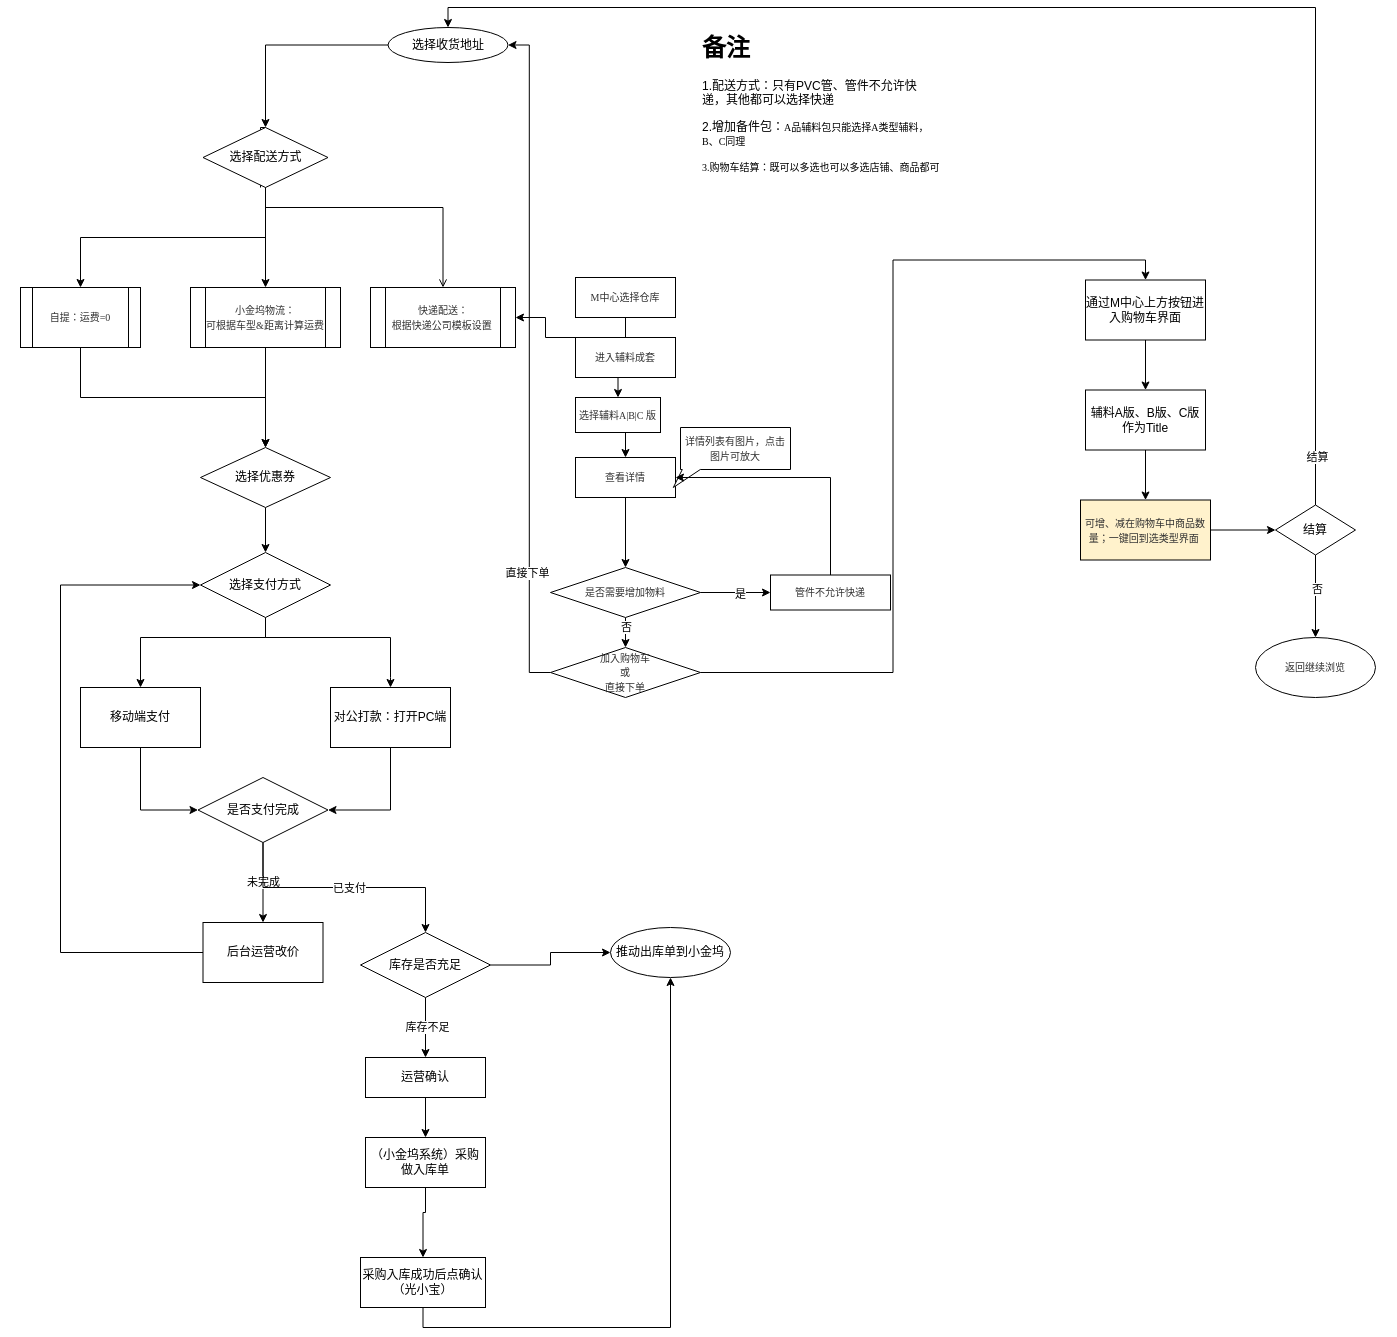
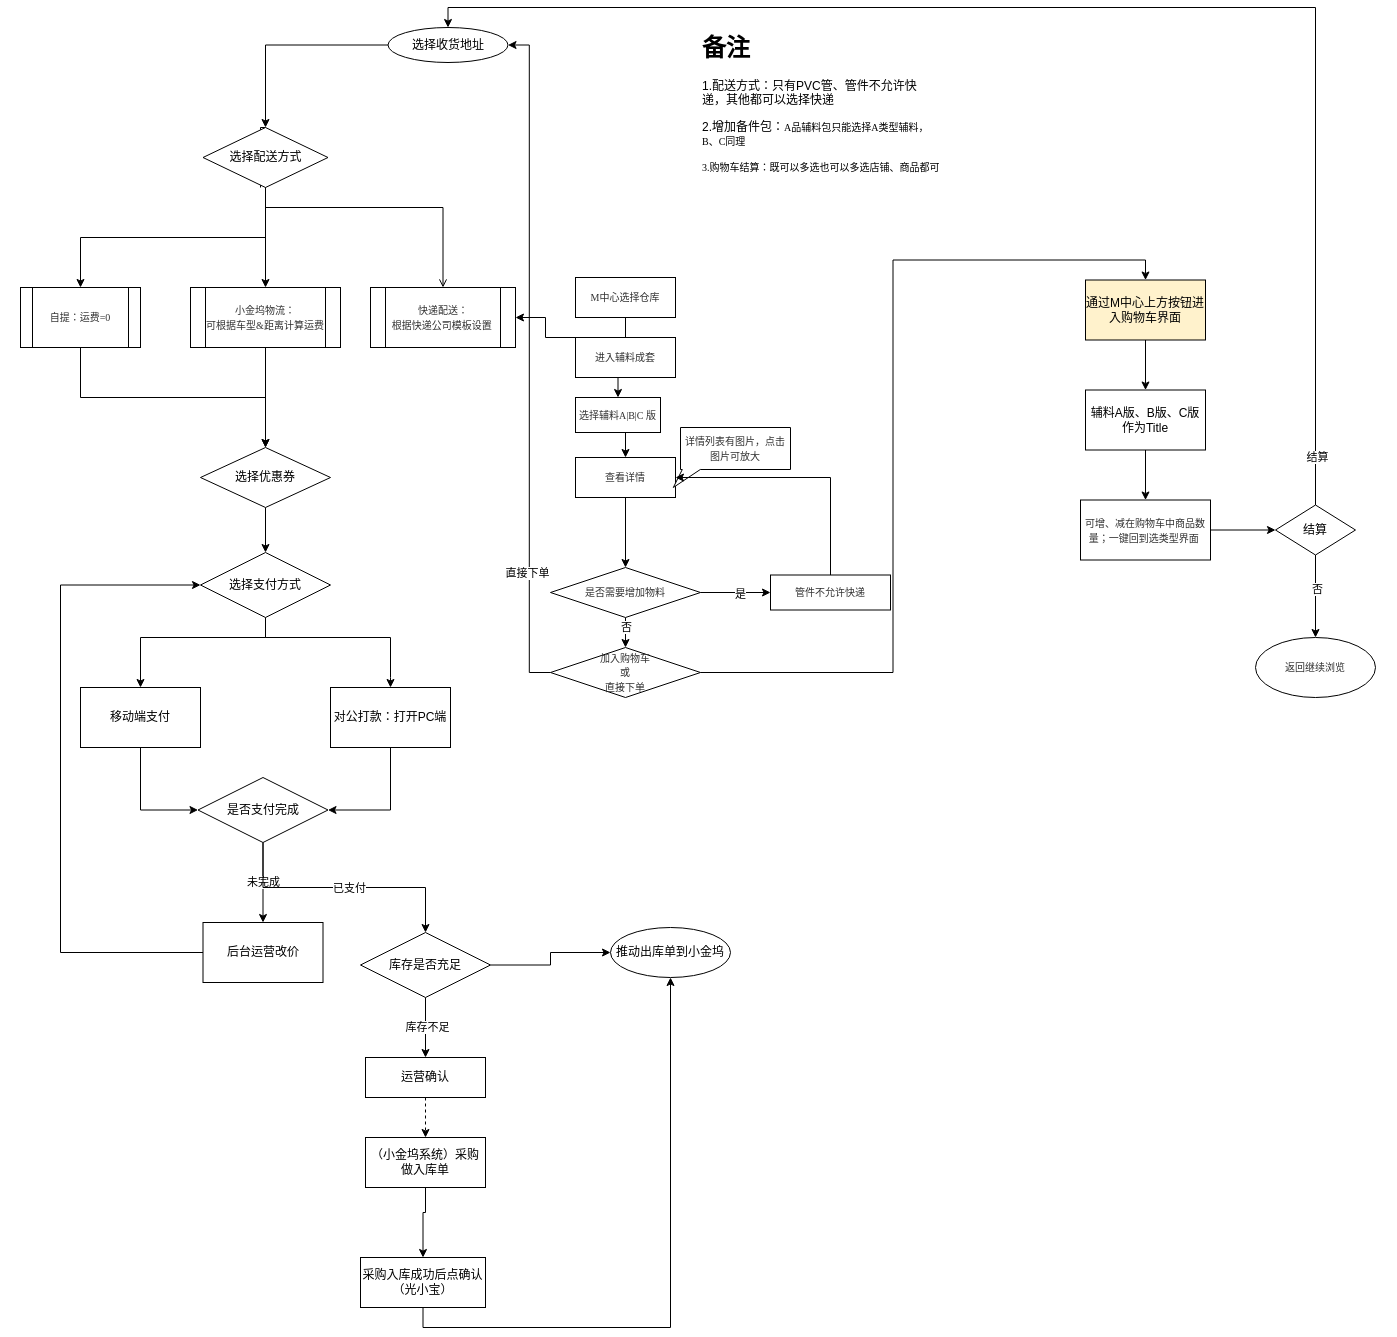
(1146, 310) -> (1146, 310)
(1146, 530) -> (1146, 530)
(426, 1113) -> (426, 1113)
